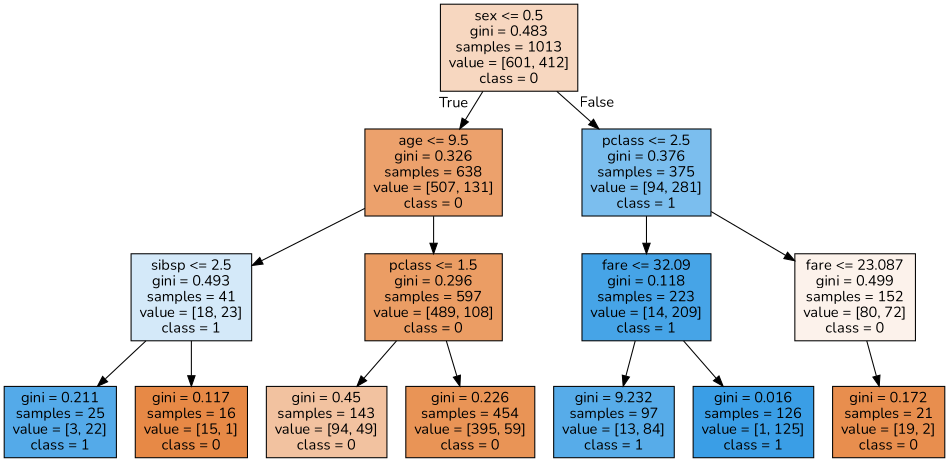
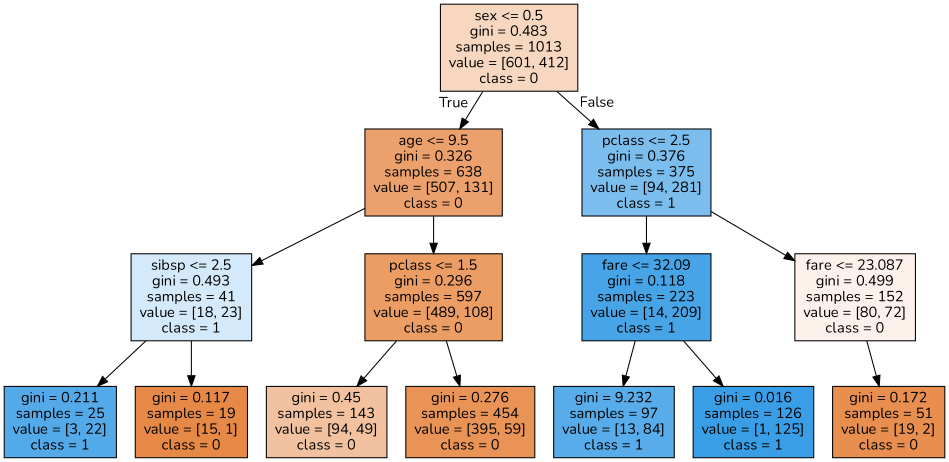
(191, 422) -> (191, 422)
(470, 422) -> (470, 422)
(889, 422) -> (889, 422)
